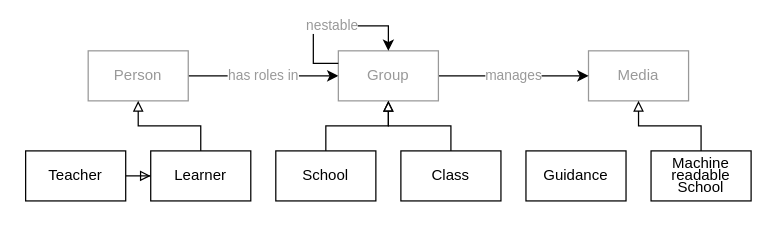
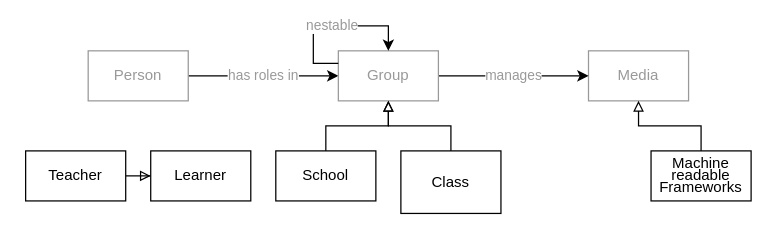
(175, 126) -> none
(451, 176) -> (451, 182)
(576, 176) -> none
(701, 176) -> (701, 176)
